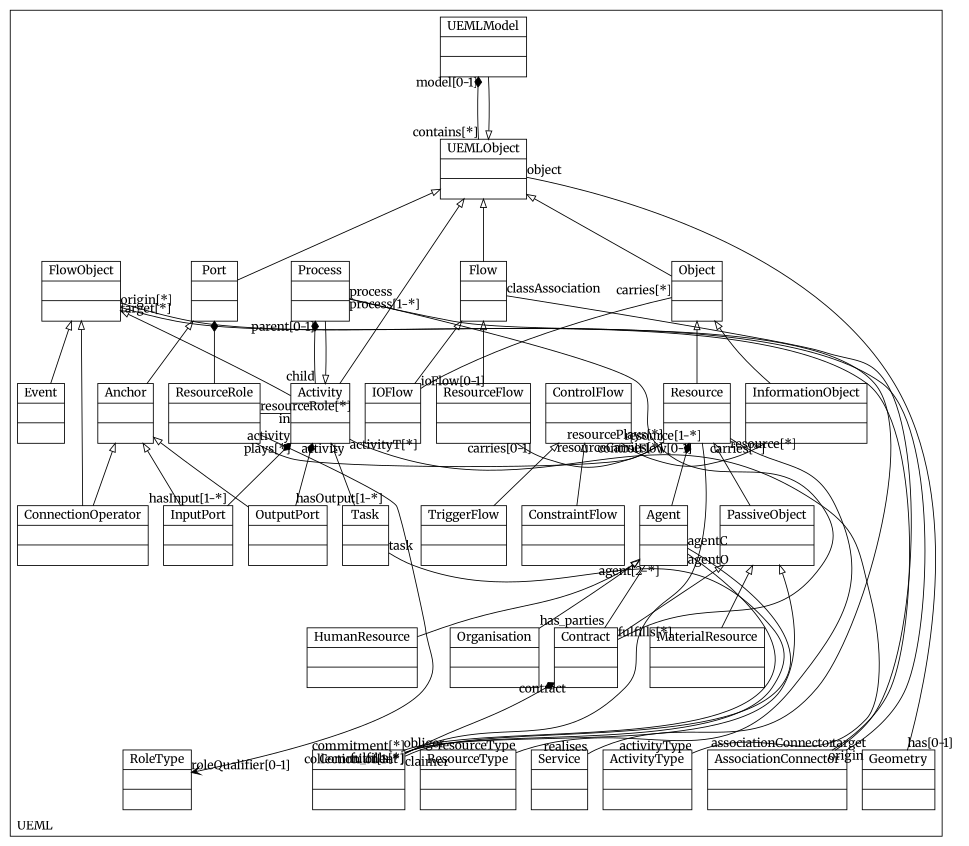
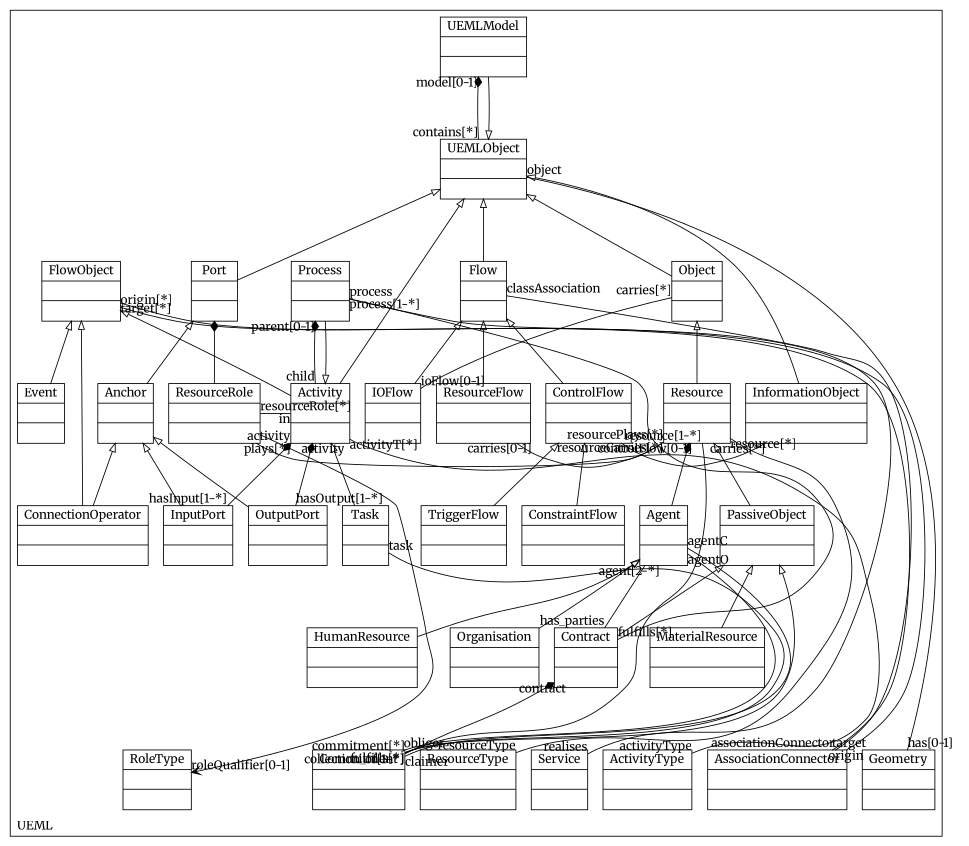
none -> (538, 354)
(743, 358) -> (701, 240)
